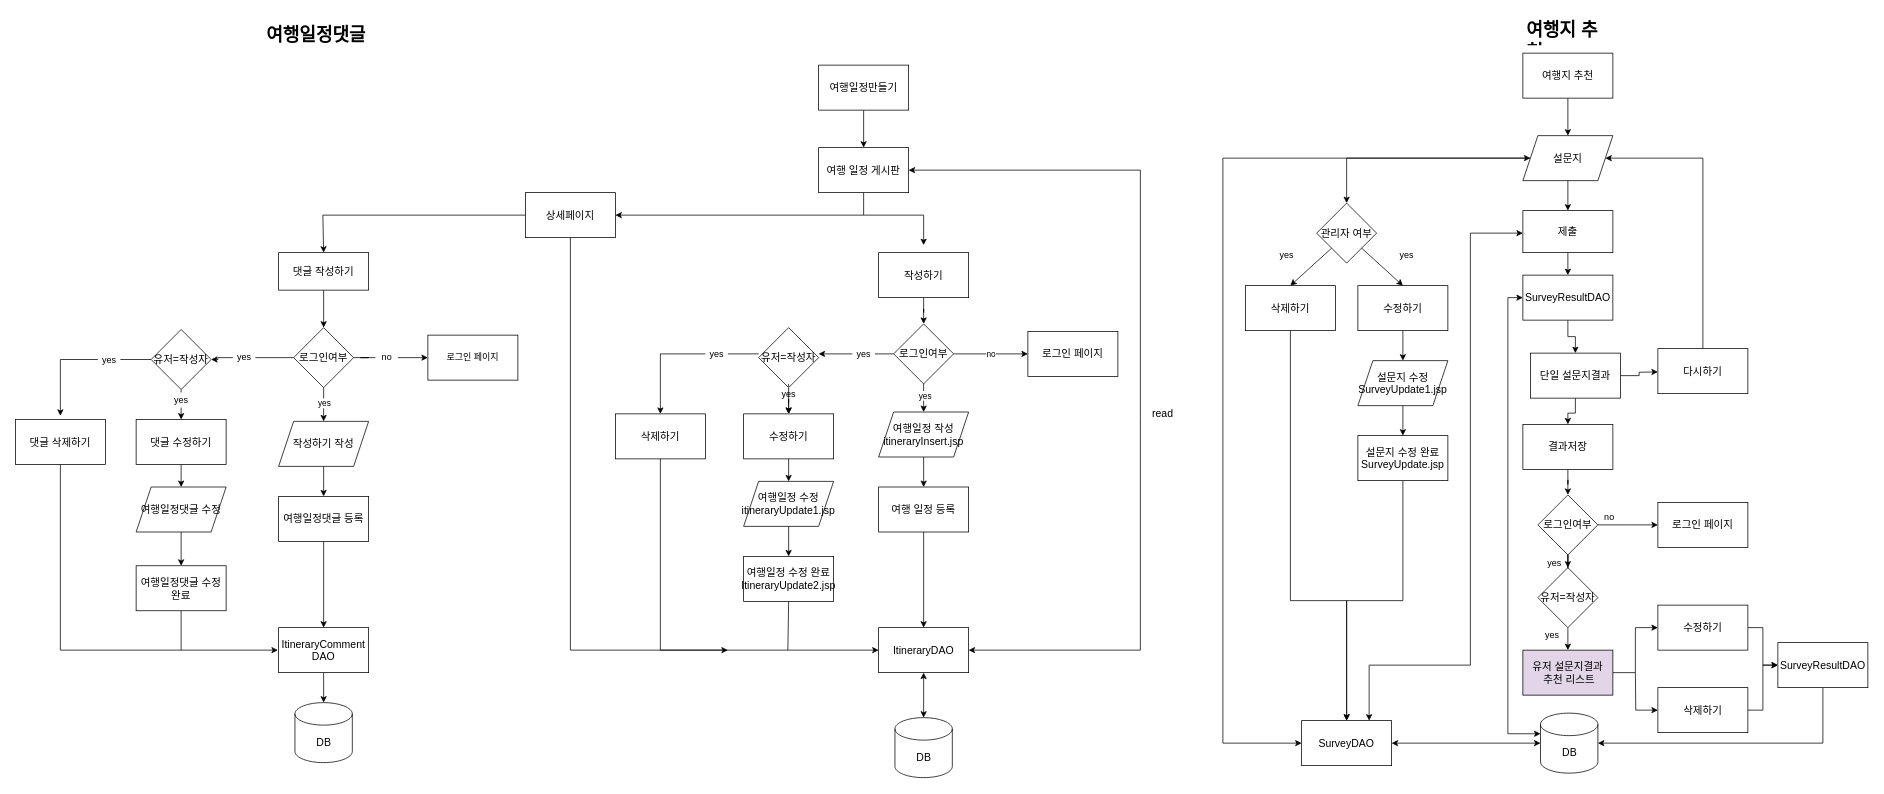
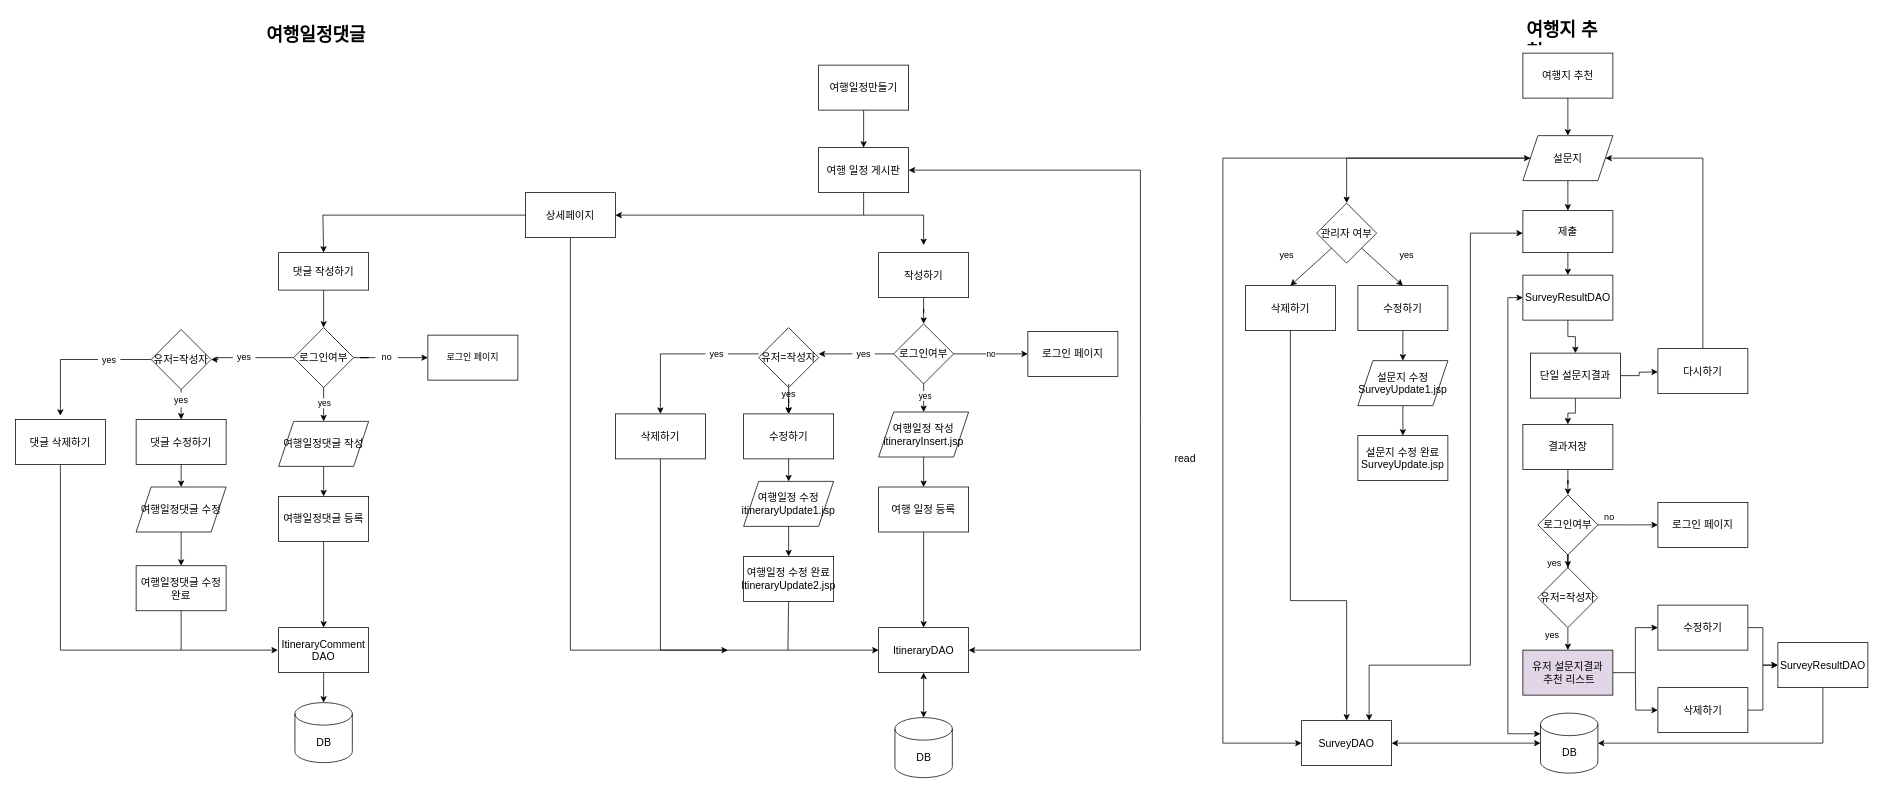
(1163, 413) -> (1185, 458)
(324, 444) -> (324, 444)
(1403, 567) -> none
